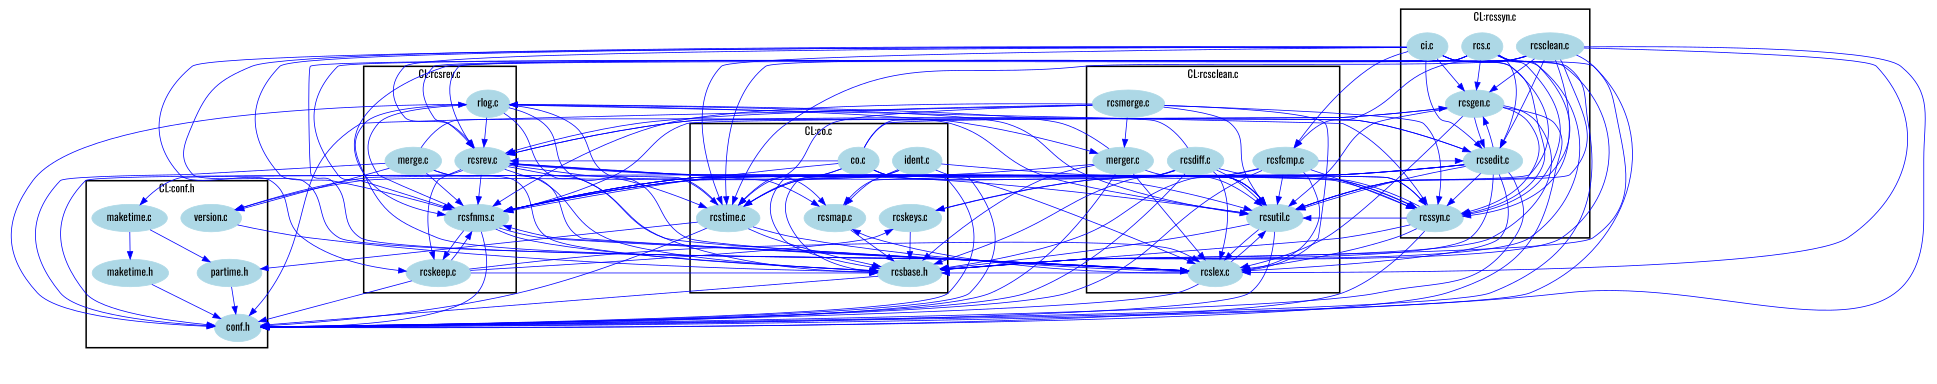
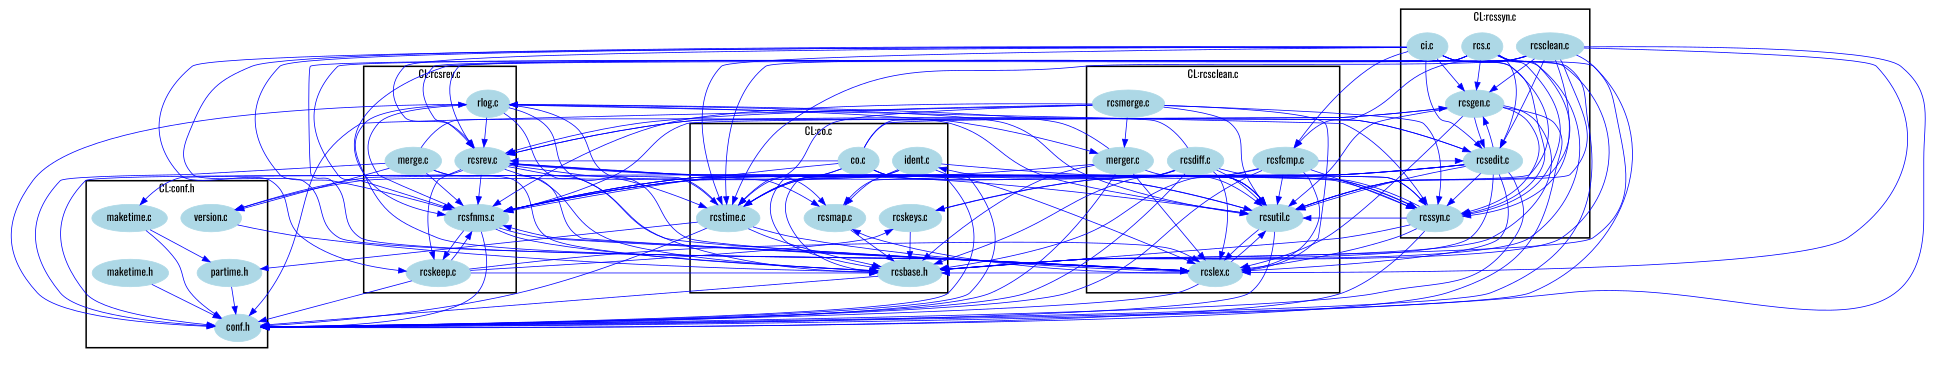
(965, 176) -> (1083, 175)
(130, 242) -> (182, 272)
(1092, 250) -> (1100, 179)
